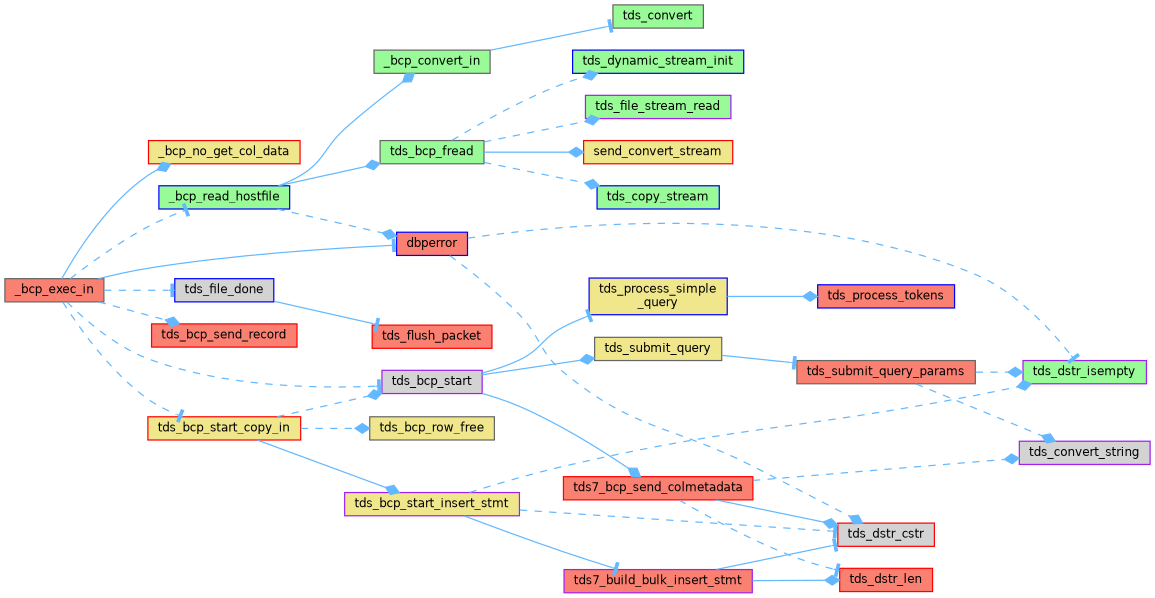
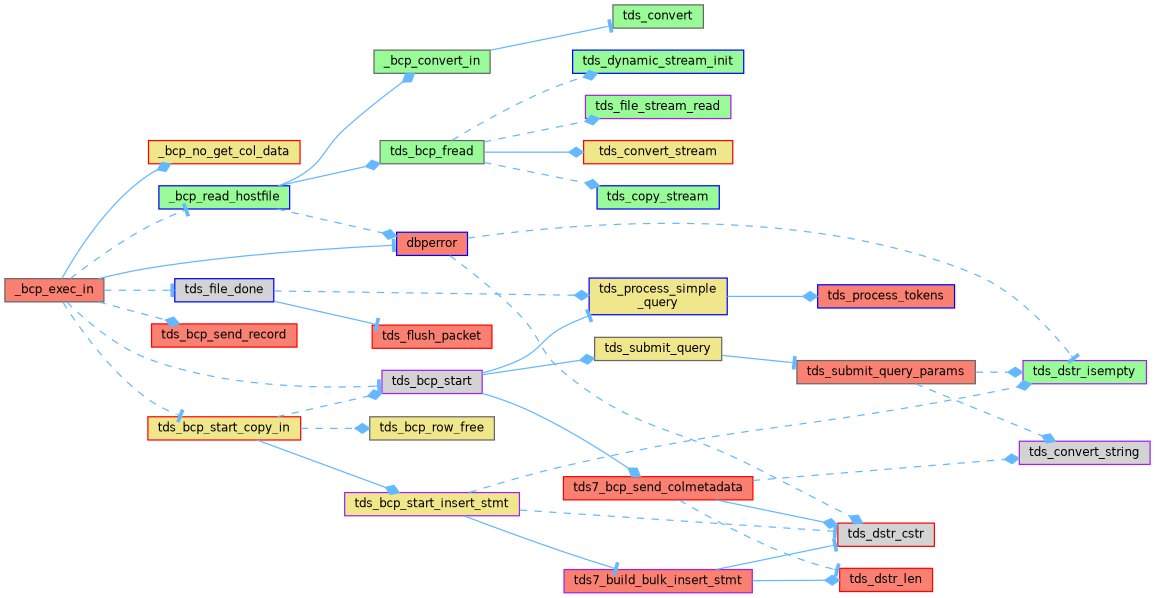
(658, 152) -> (658, 152)
none -> (424, 293)
